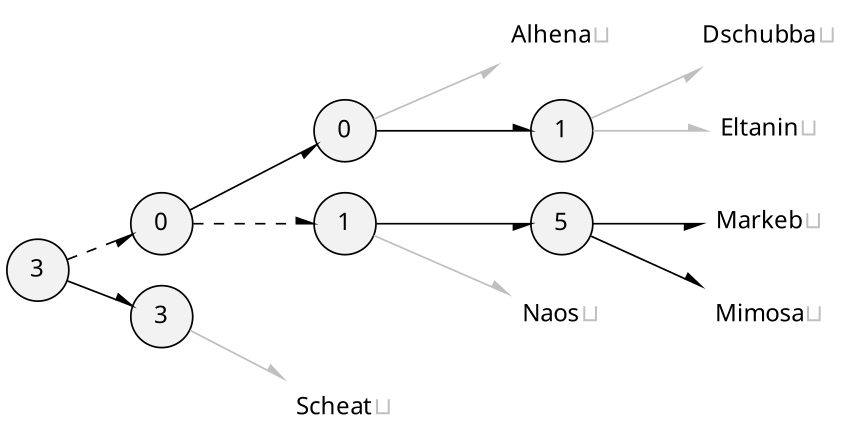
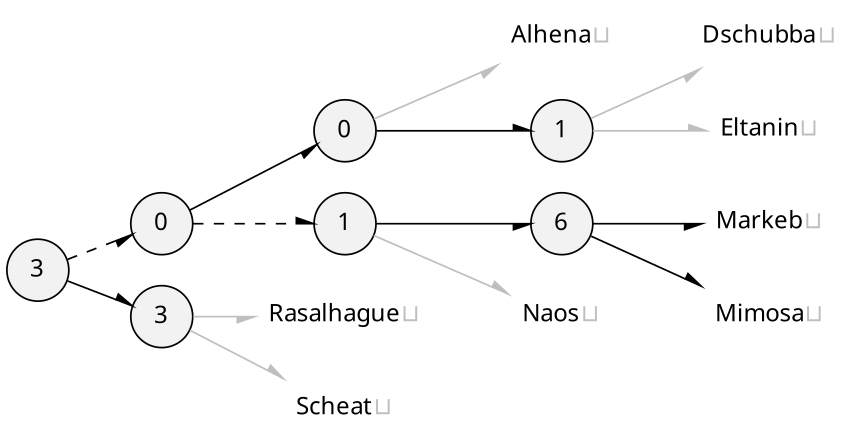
(562, 224) -> (562, 224)
none -> (345, 317)
